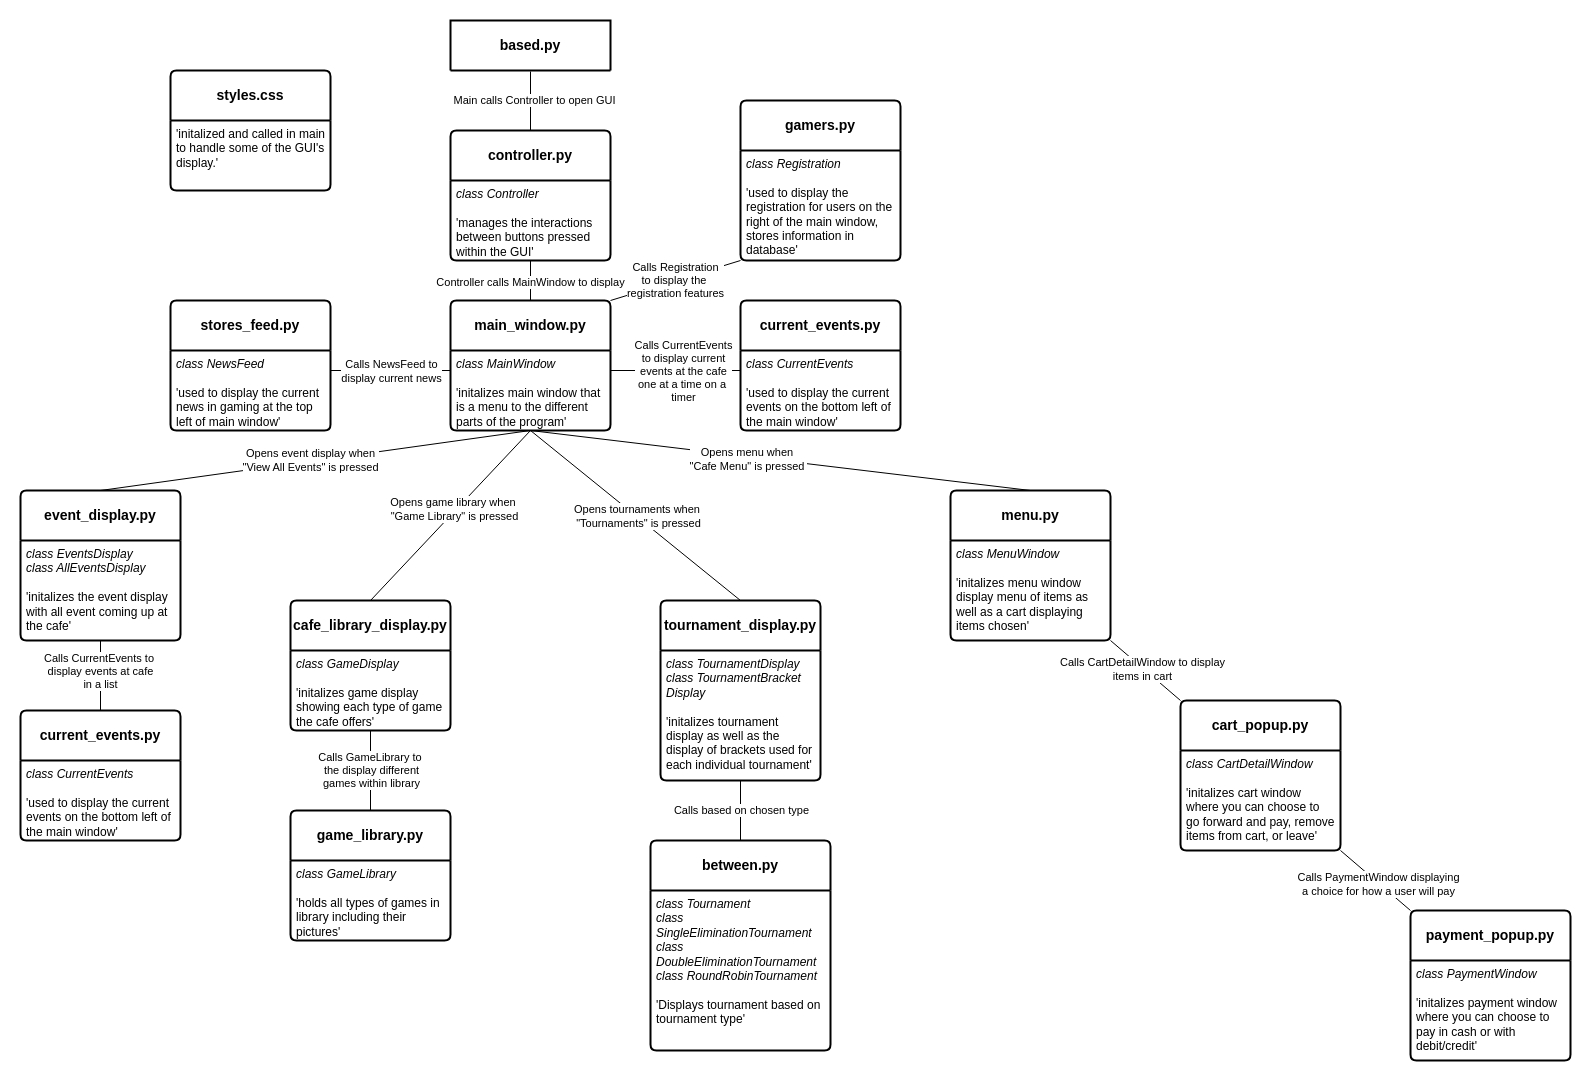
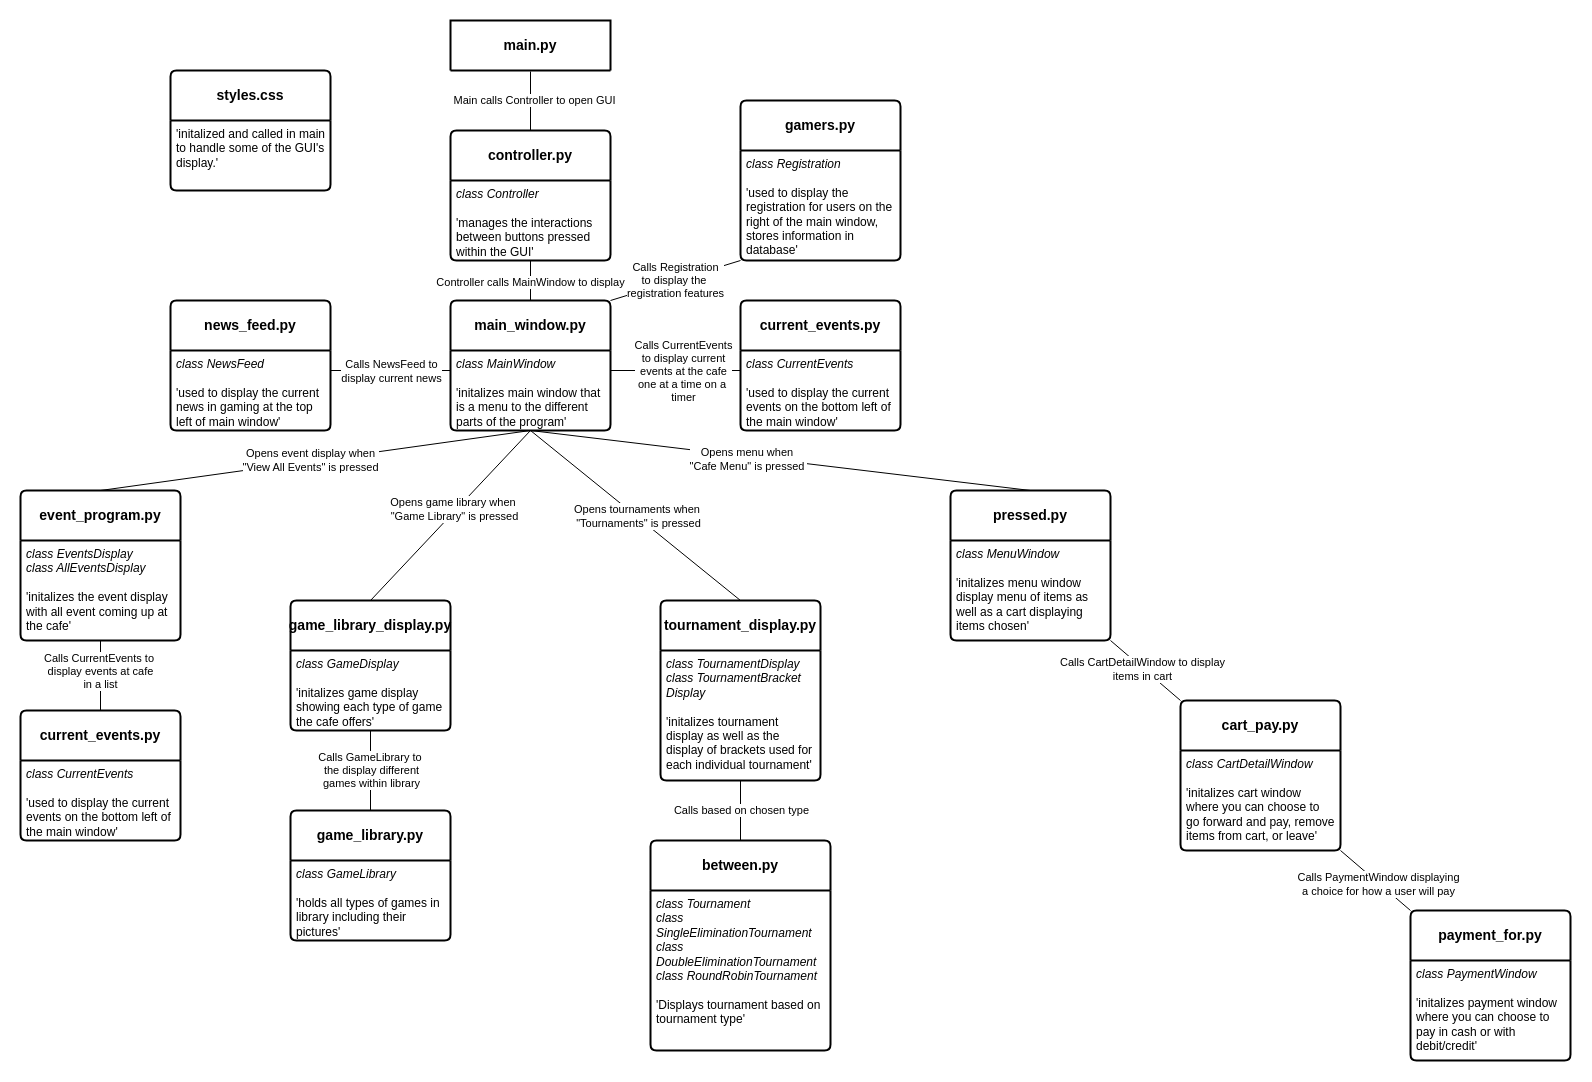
(531, 46) -> (531, 46)
(251, 326) -> (251, 326)
(101, 516) -> (101, 516)
(1031, 516) -> (1031, 516)
(371, 626) -> (371, 626)
(1261, 726) -> (1261, 726)
(1491, 936) -> (1491, 936)
